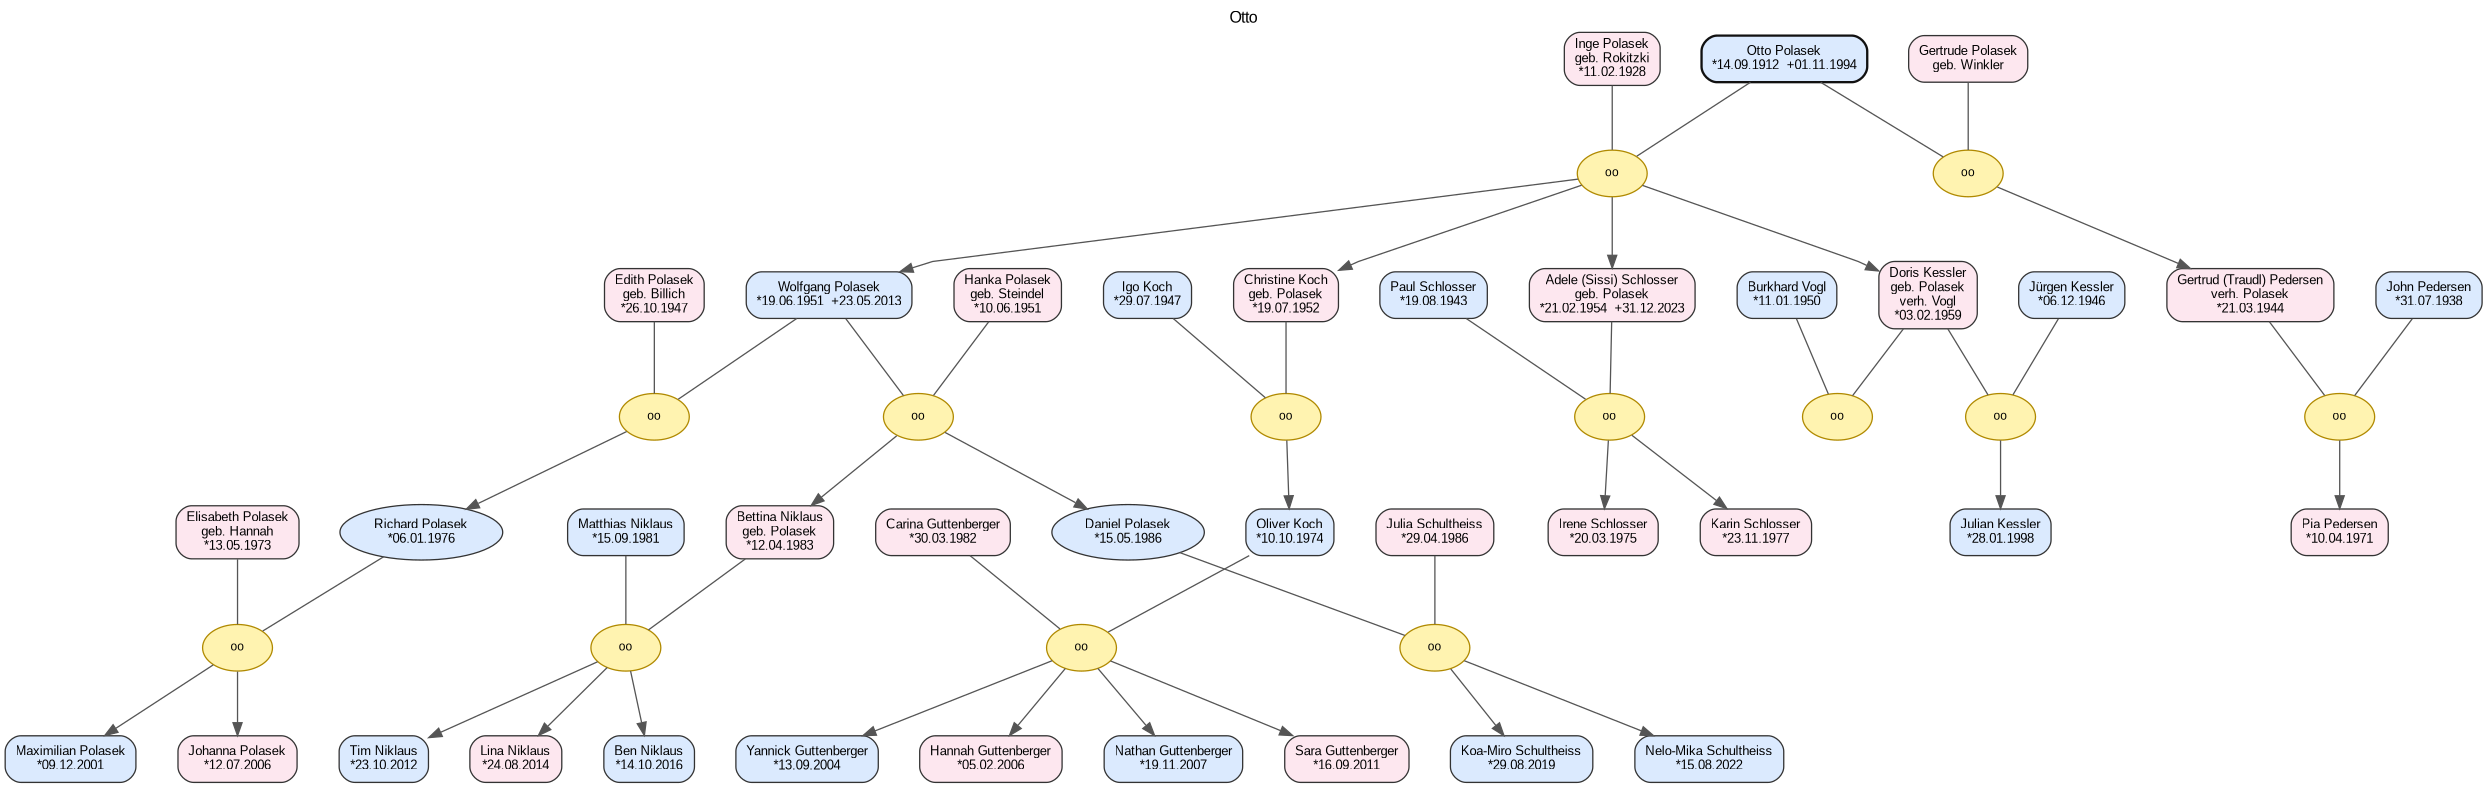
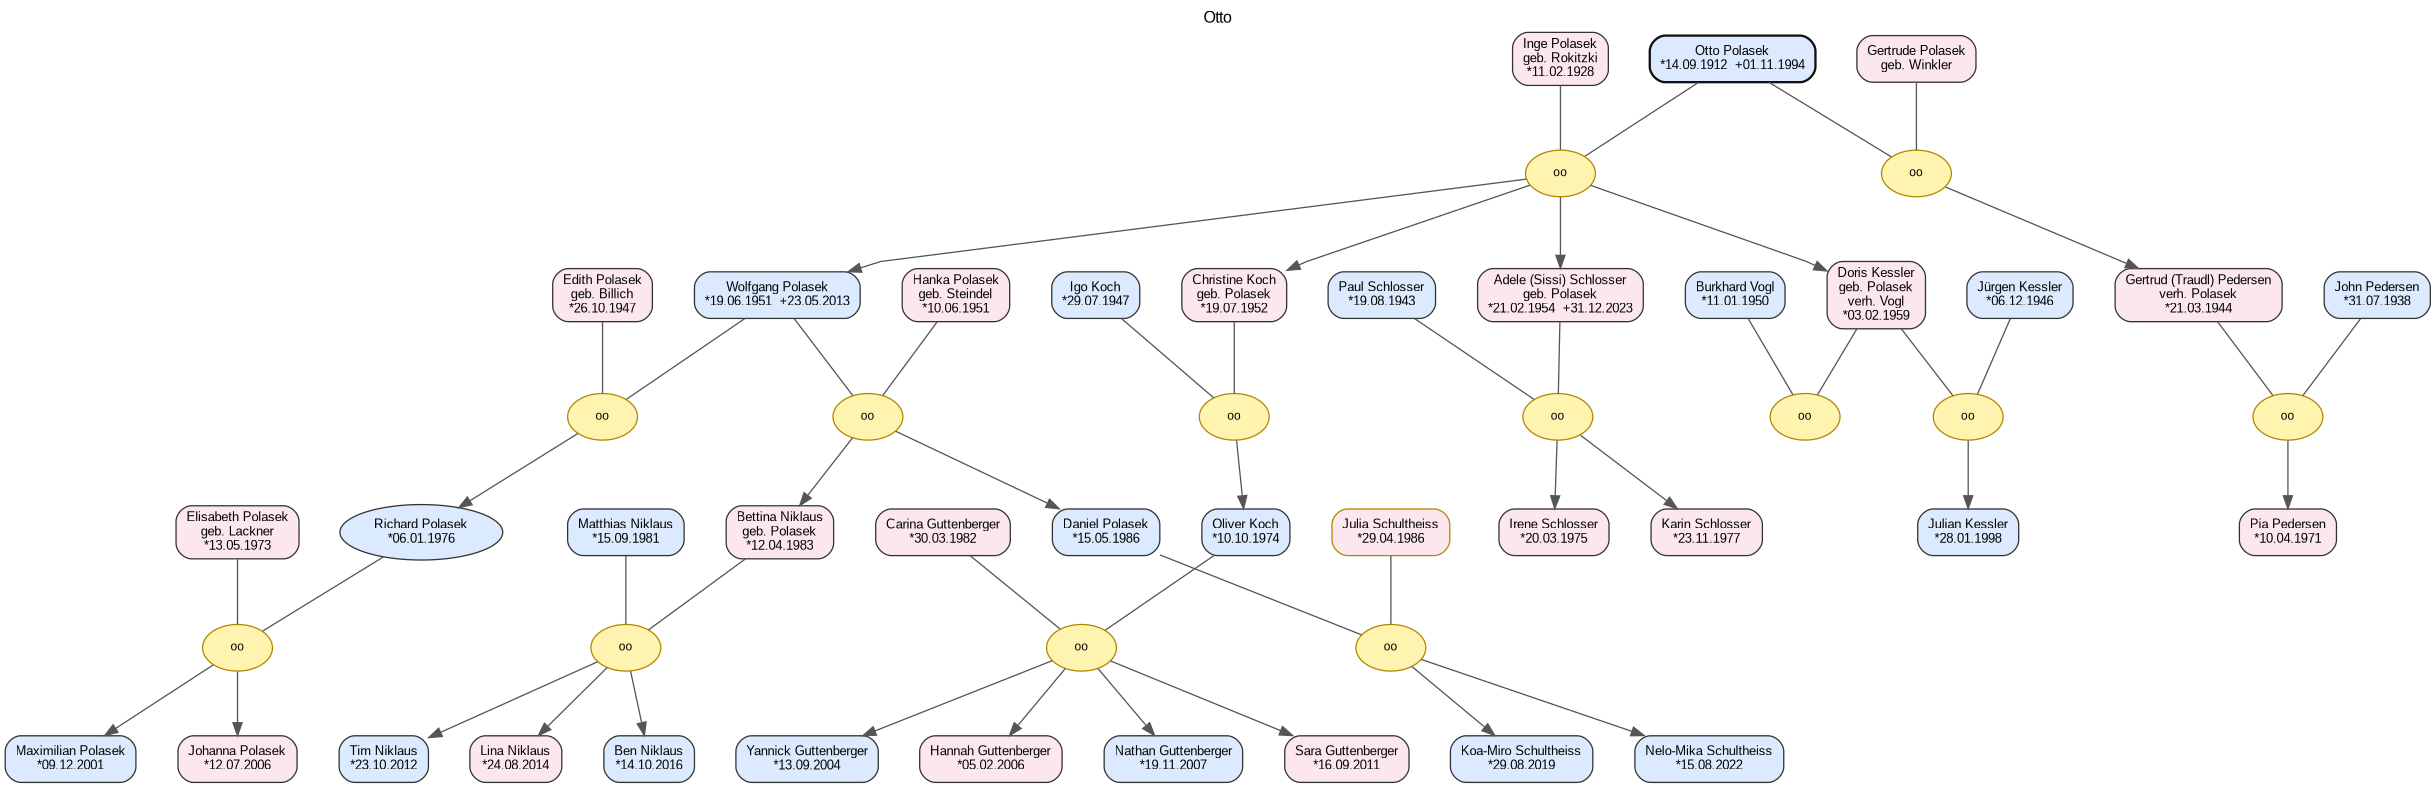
(238, 532) -> (238, 532)
(1128, 532) -> (1106, 532)
(1435, 532) -> (1391, 532)
